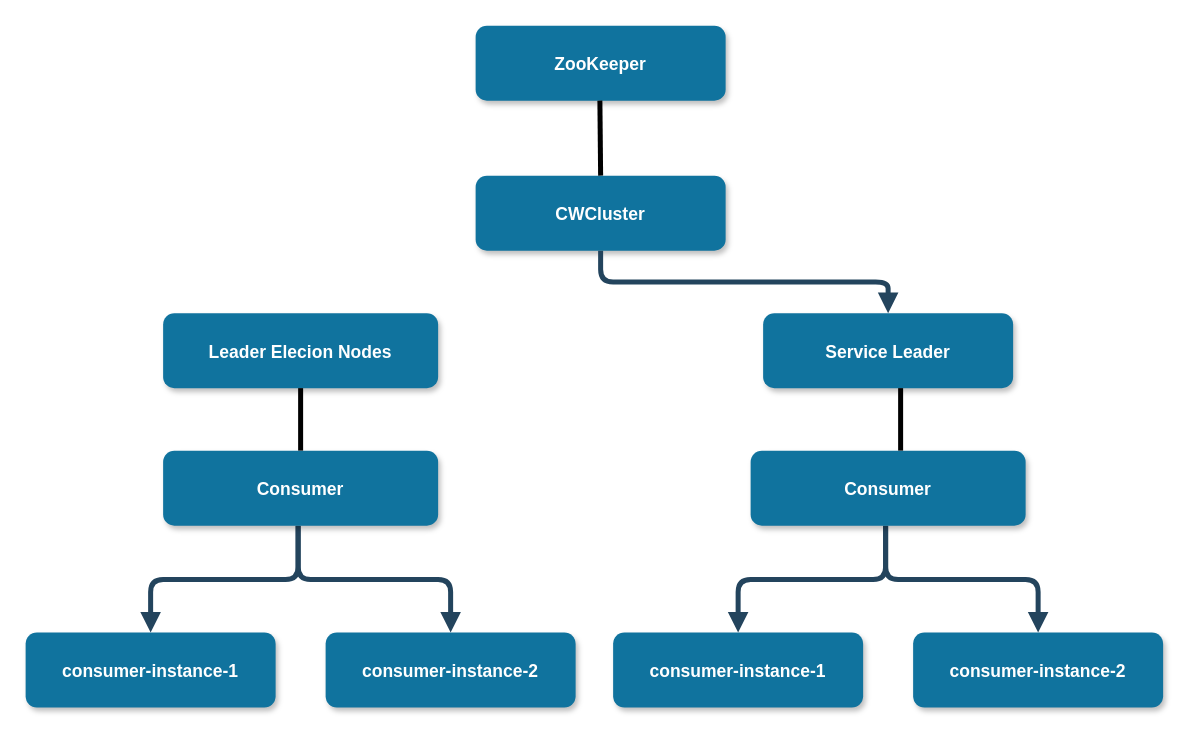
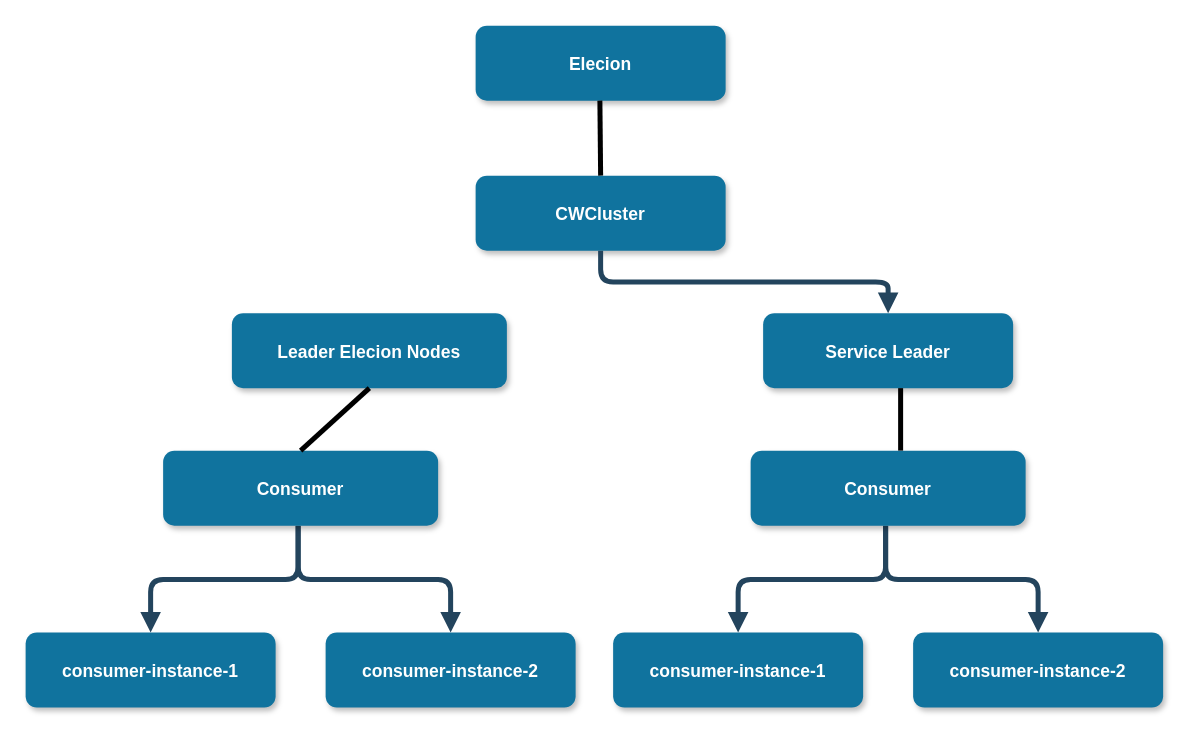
(600, 64) -> (600, 64)
(301, 351) -> (369, 351)
